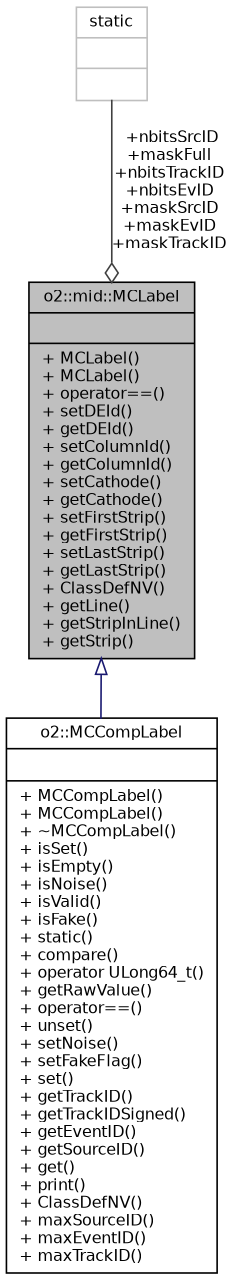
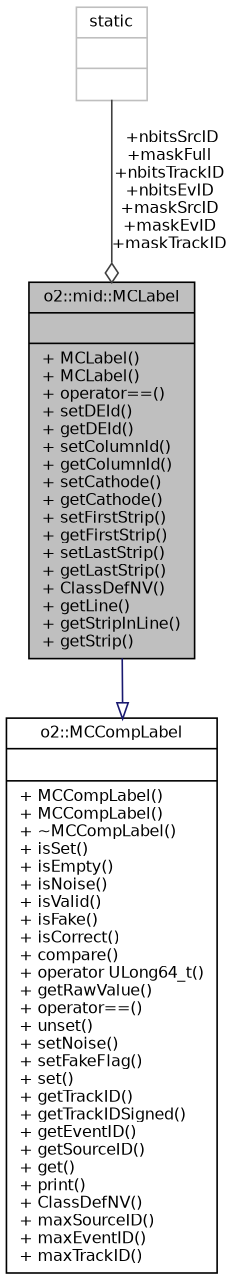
(101, 697) -> (122, 680)
(56, 938) -> (70, 938)
